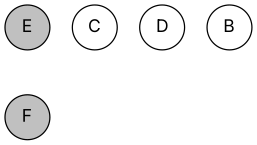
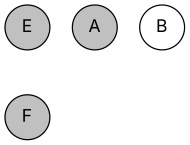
none -> (95, 27)
(95, 27) -> none
(162, 27) -> none
